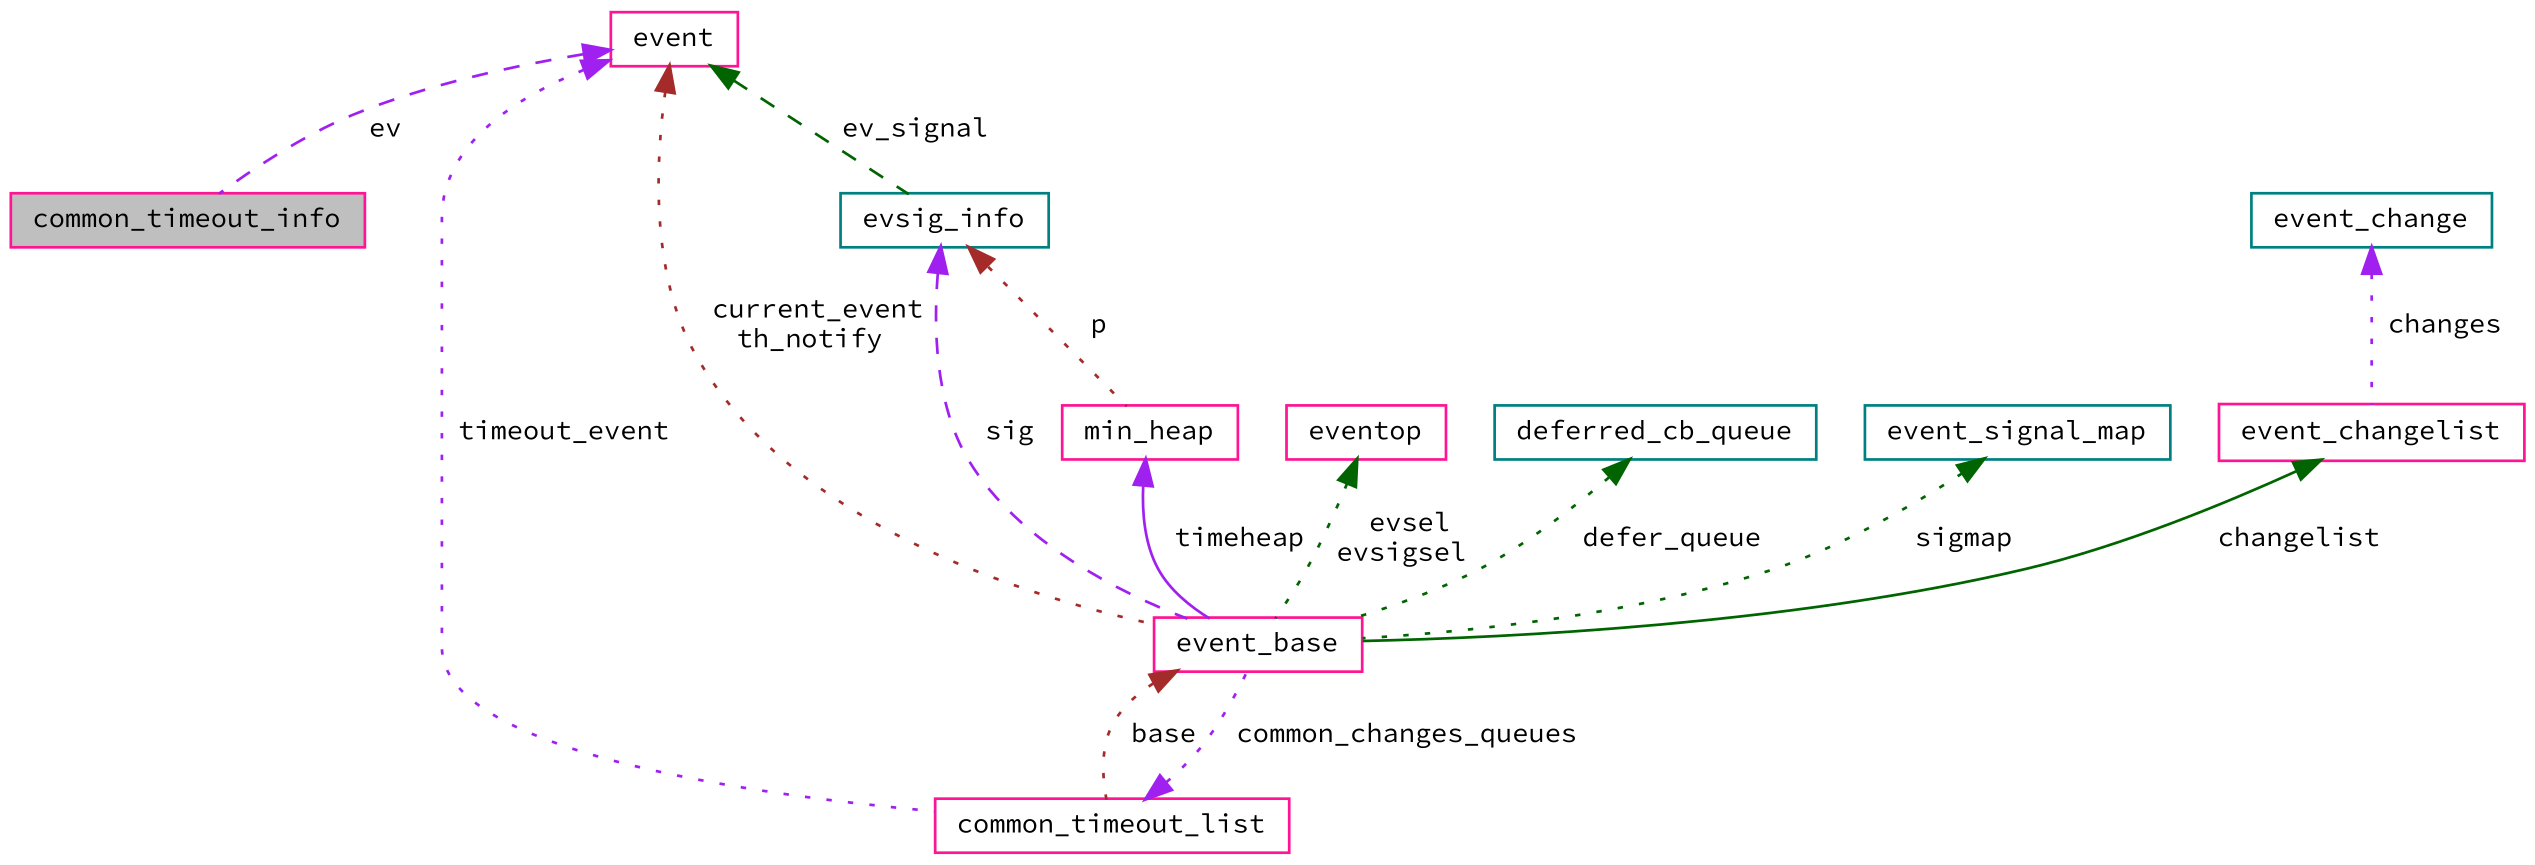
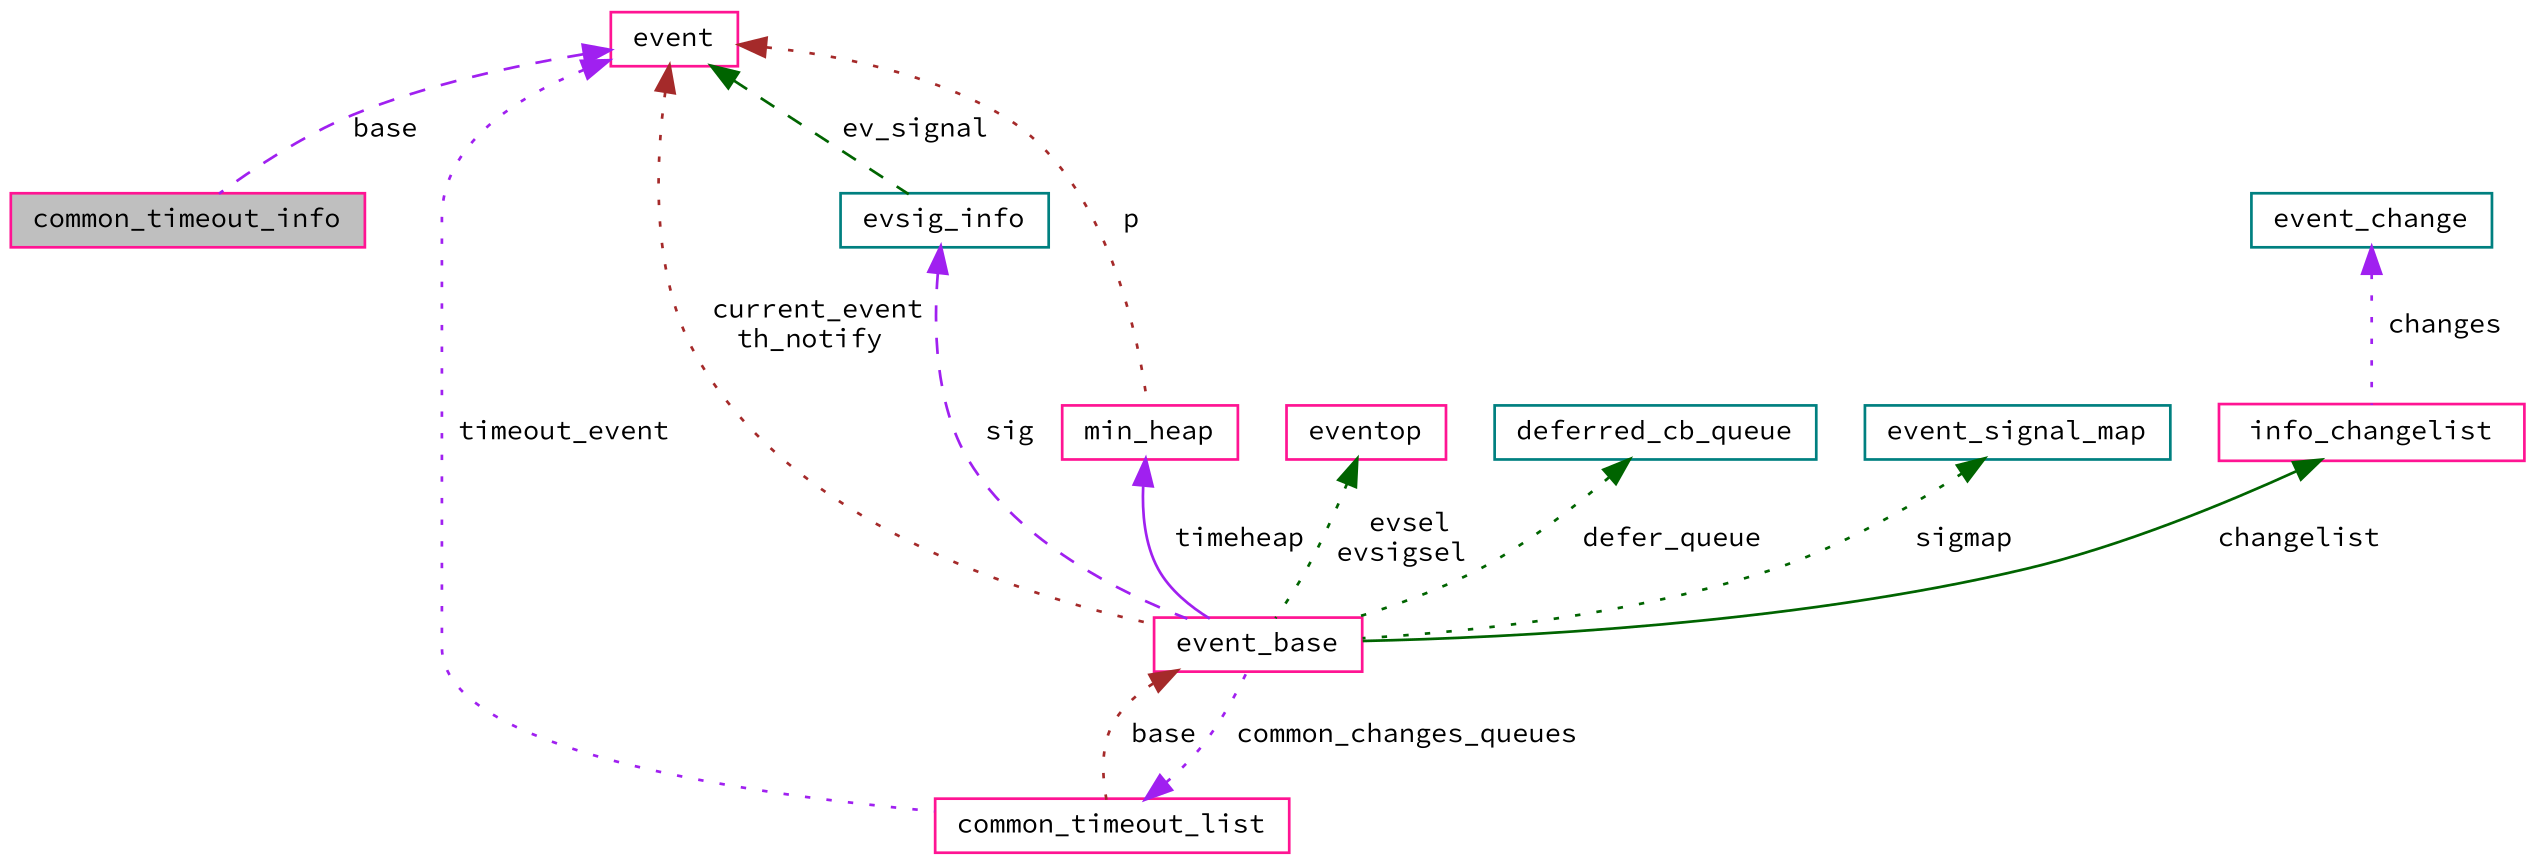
(378, 130) -> (378, 130)
(1057, 337) -> (1037, 142)
(2372, 432) -> (2372, 432)
